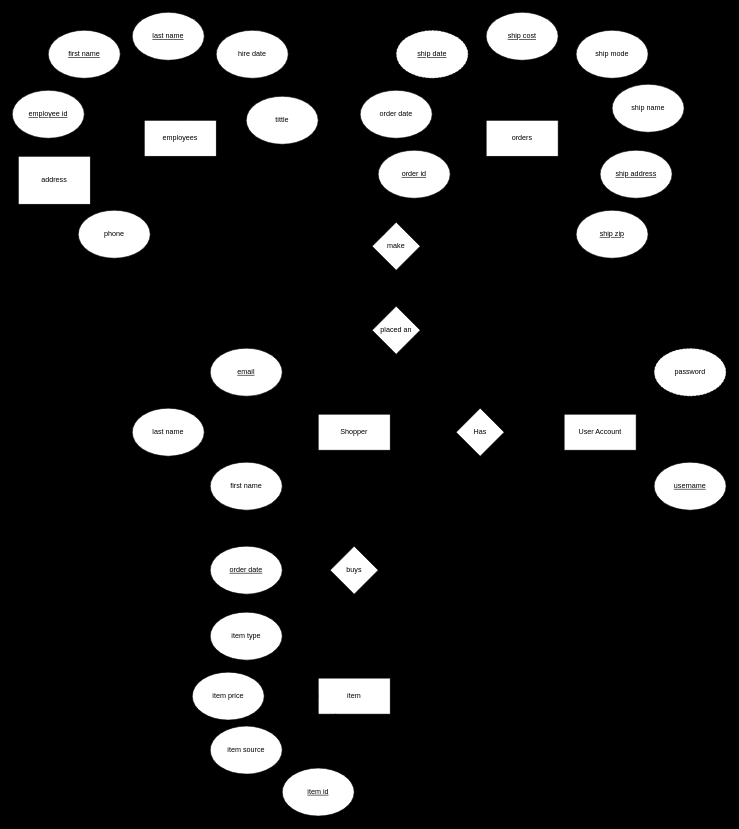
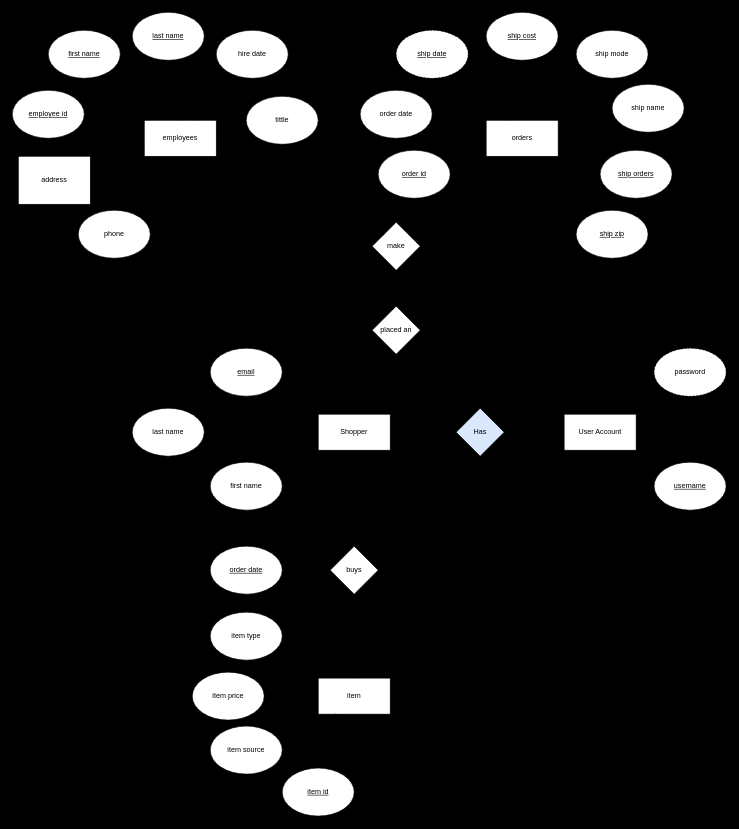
(636, 174) -> (636, 174)
(480, 432) -> (480, 432)
